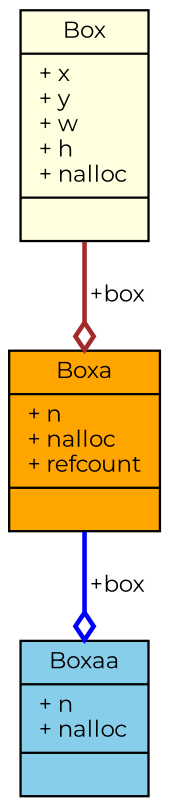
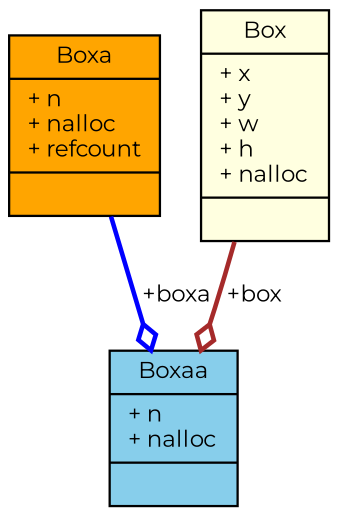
(85, 282) -> (223, 283)
(115, 586) -> (175, 296)
